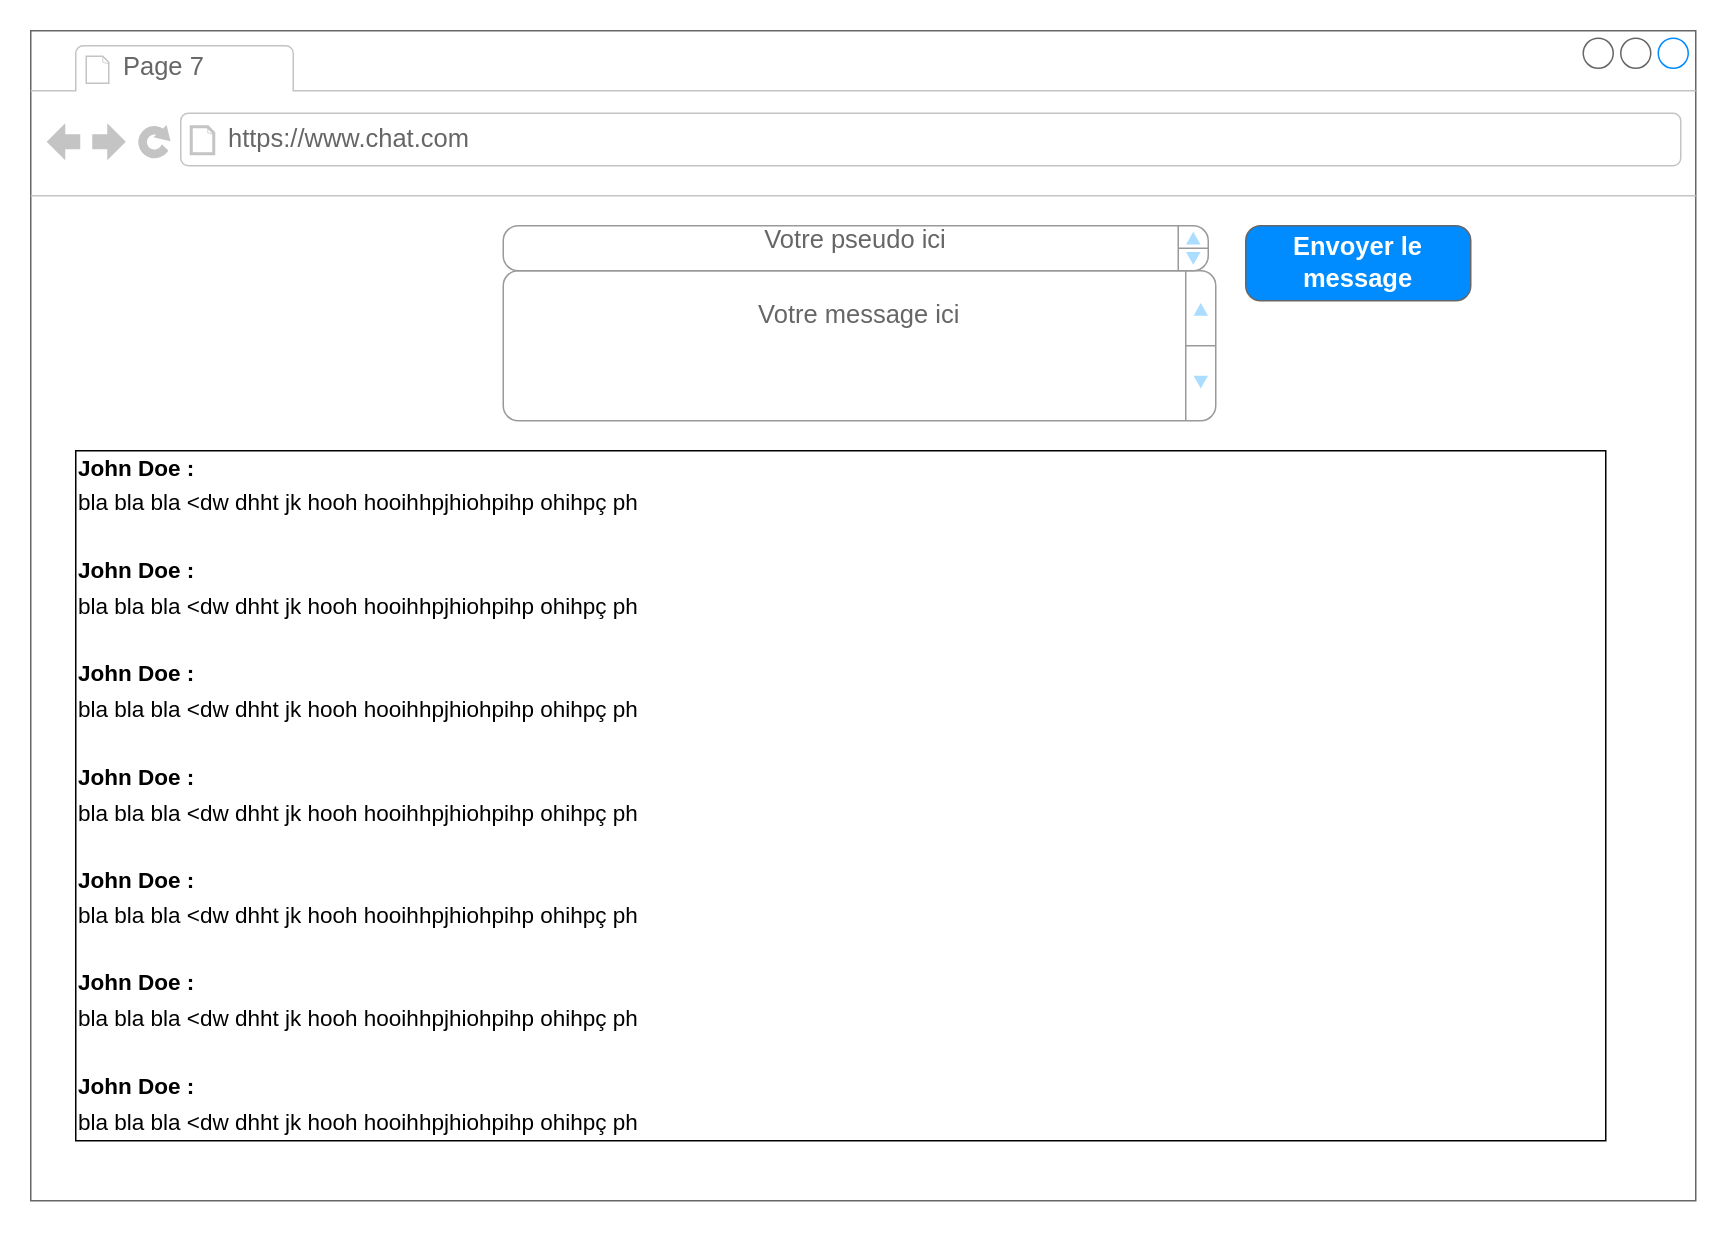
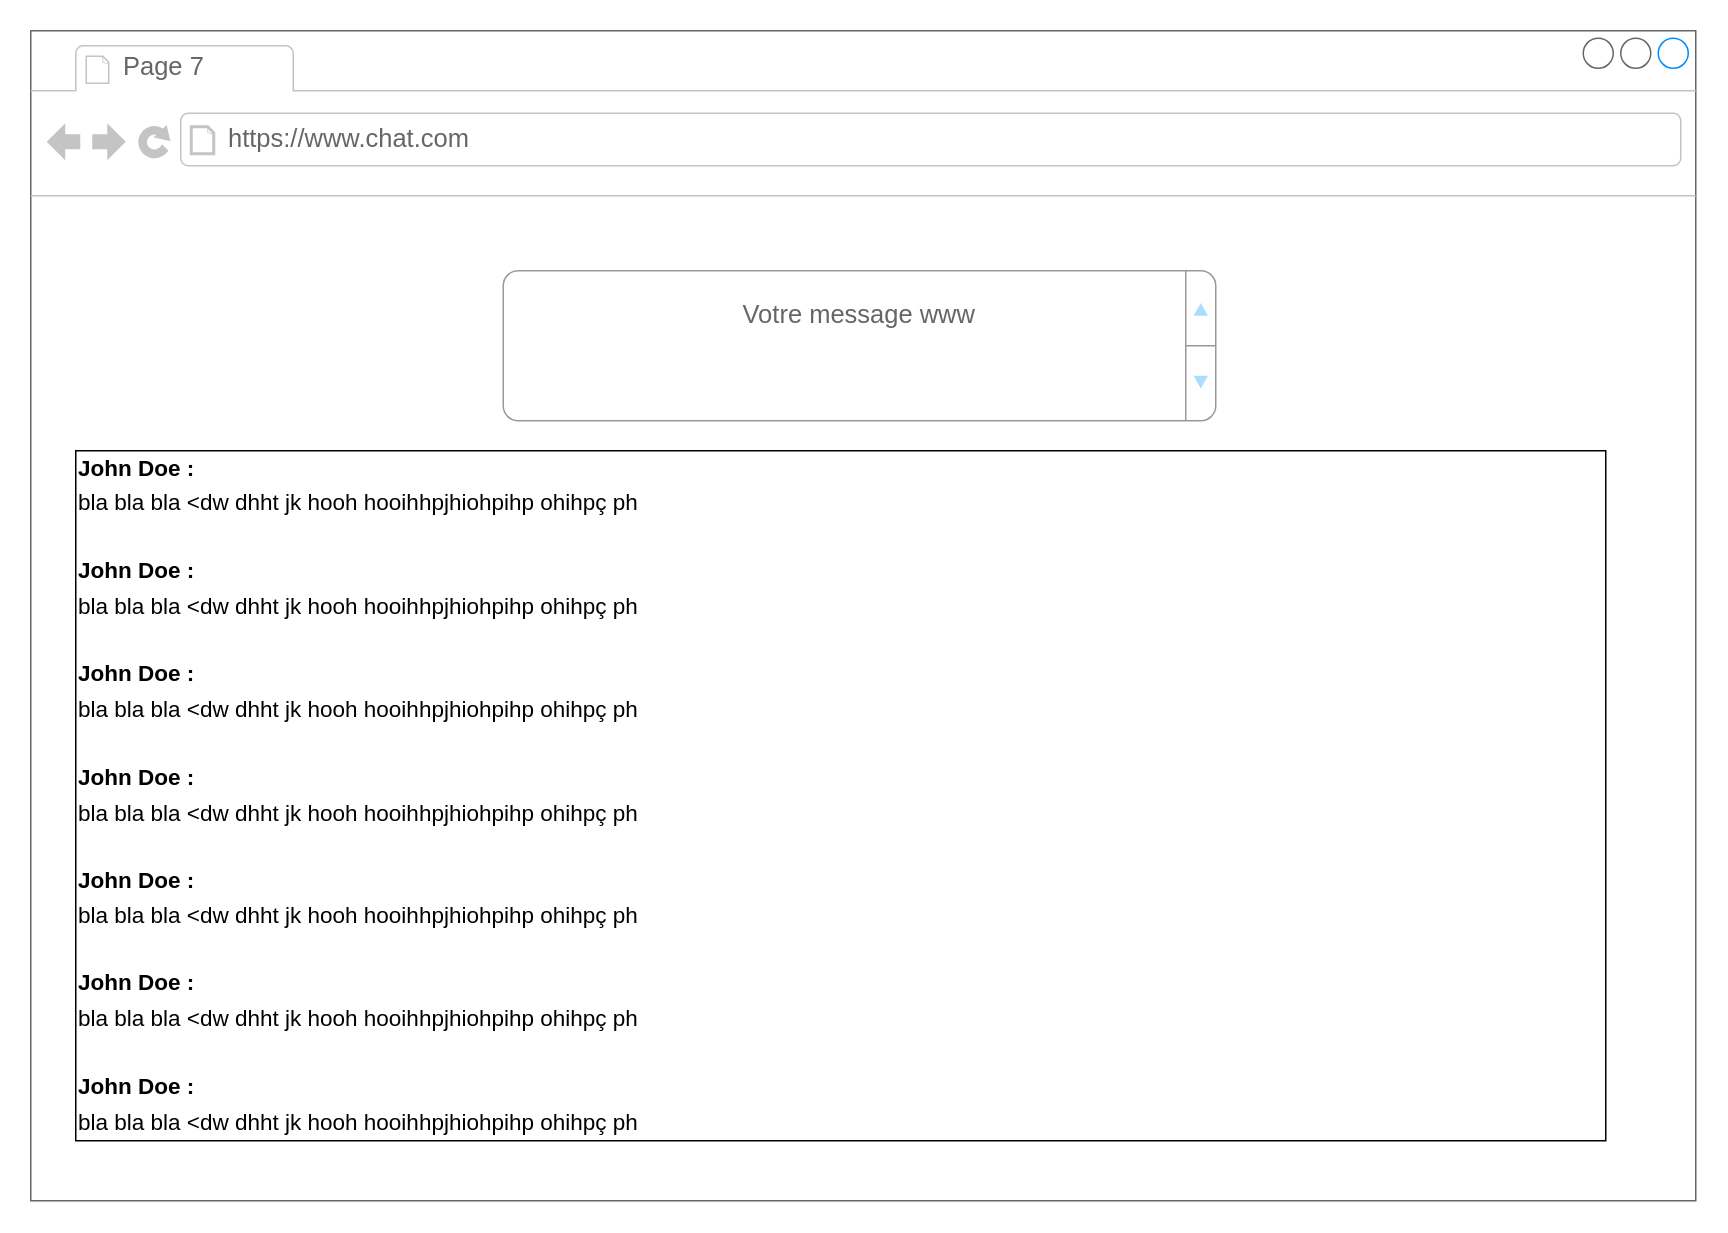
(856, 248) -> none
(1358, 263) -> none
(860, 271) -> (860, 271)
